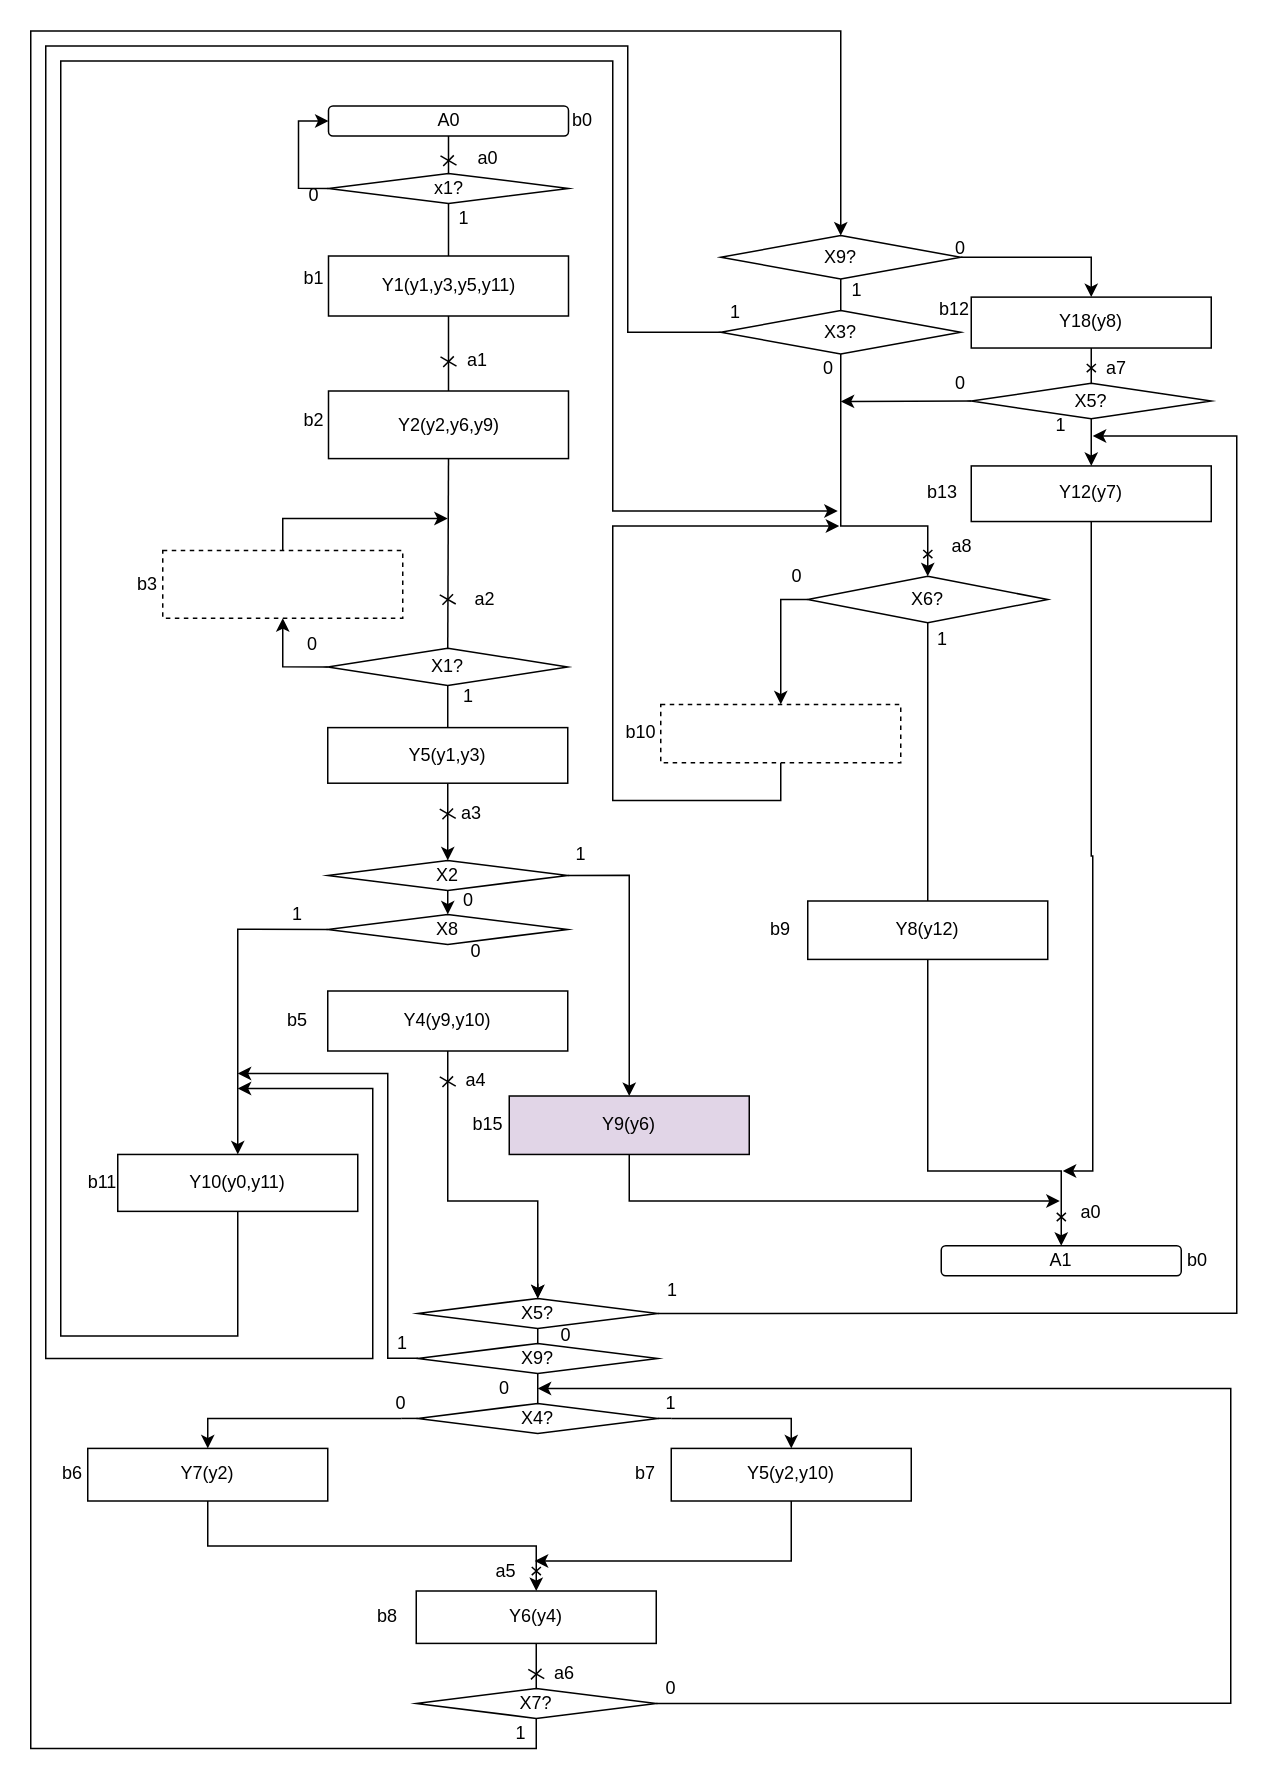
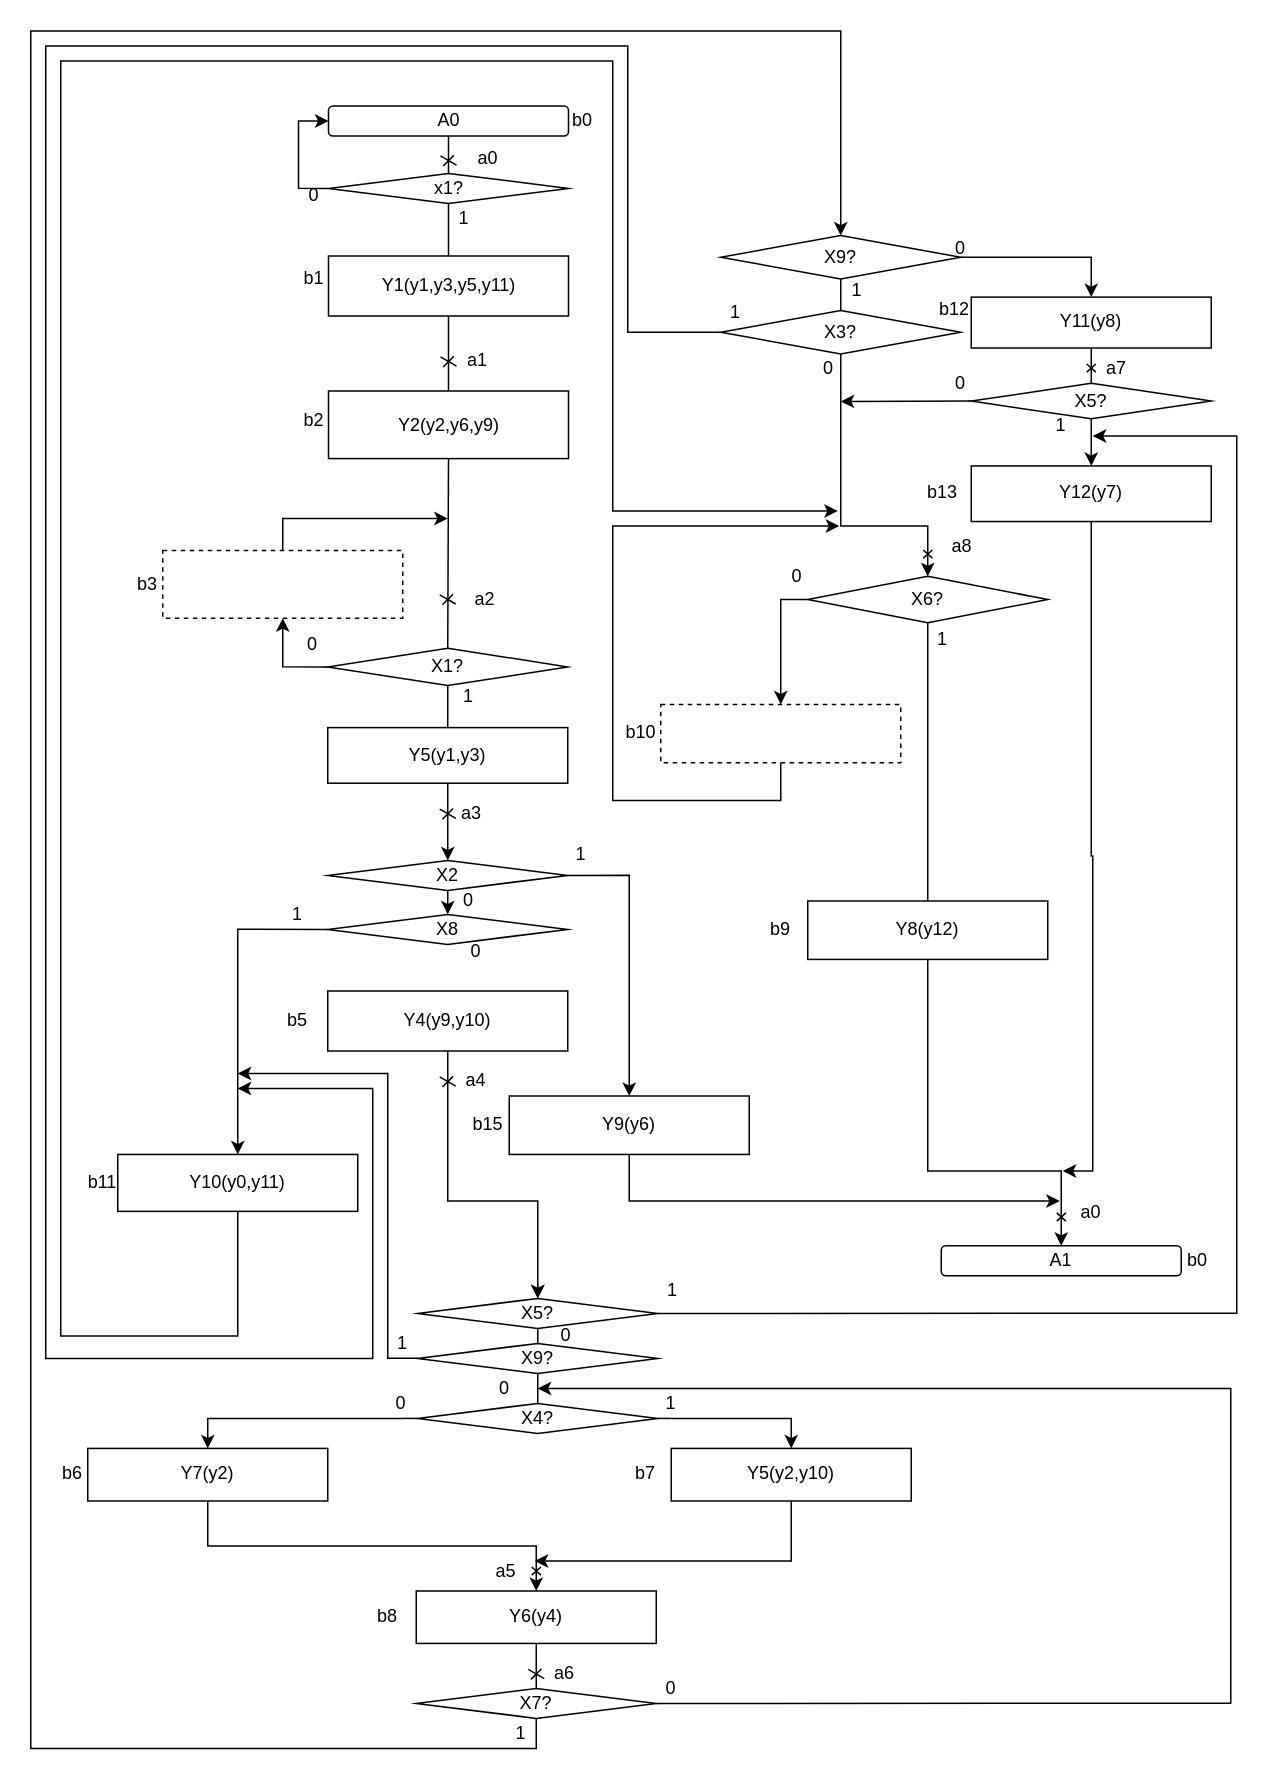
(1091, 322) -> (1091, 322)
(629, 1125) -> (629, 1125)
